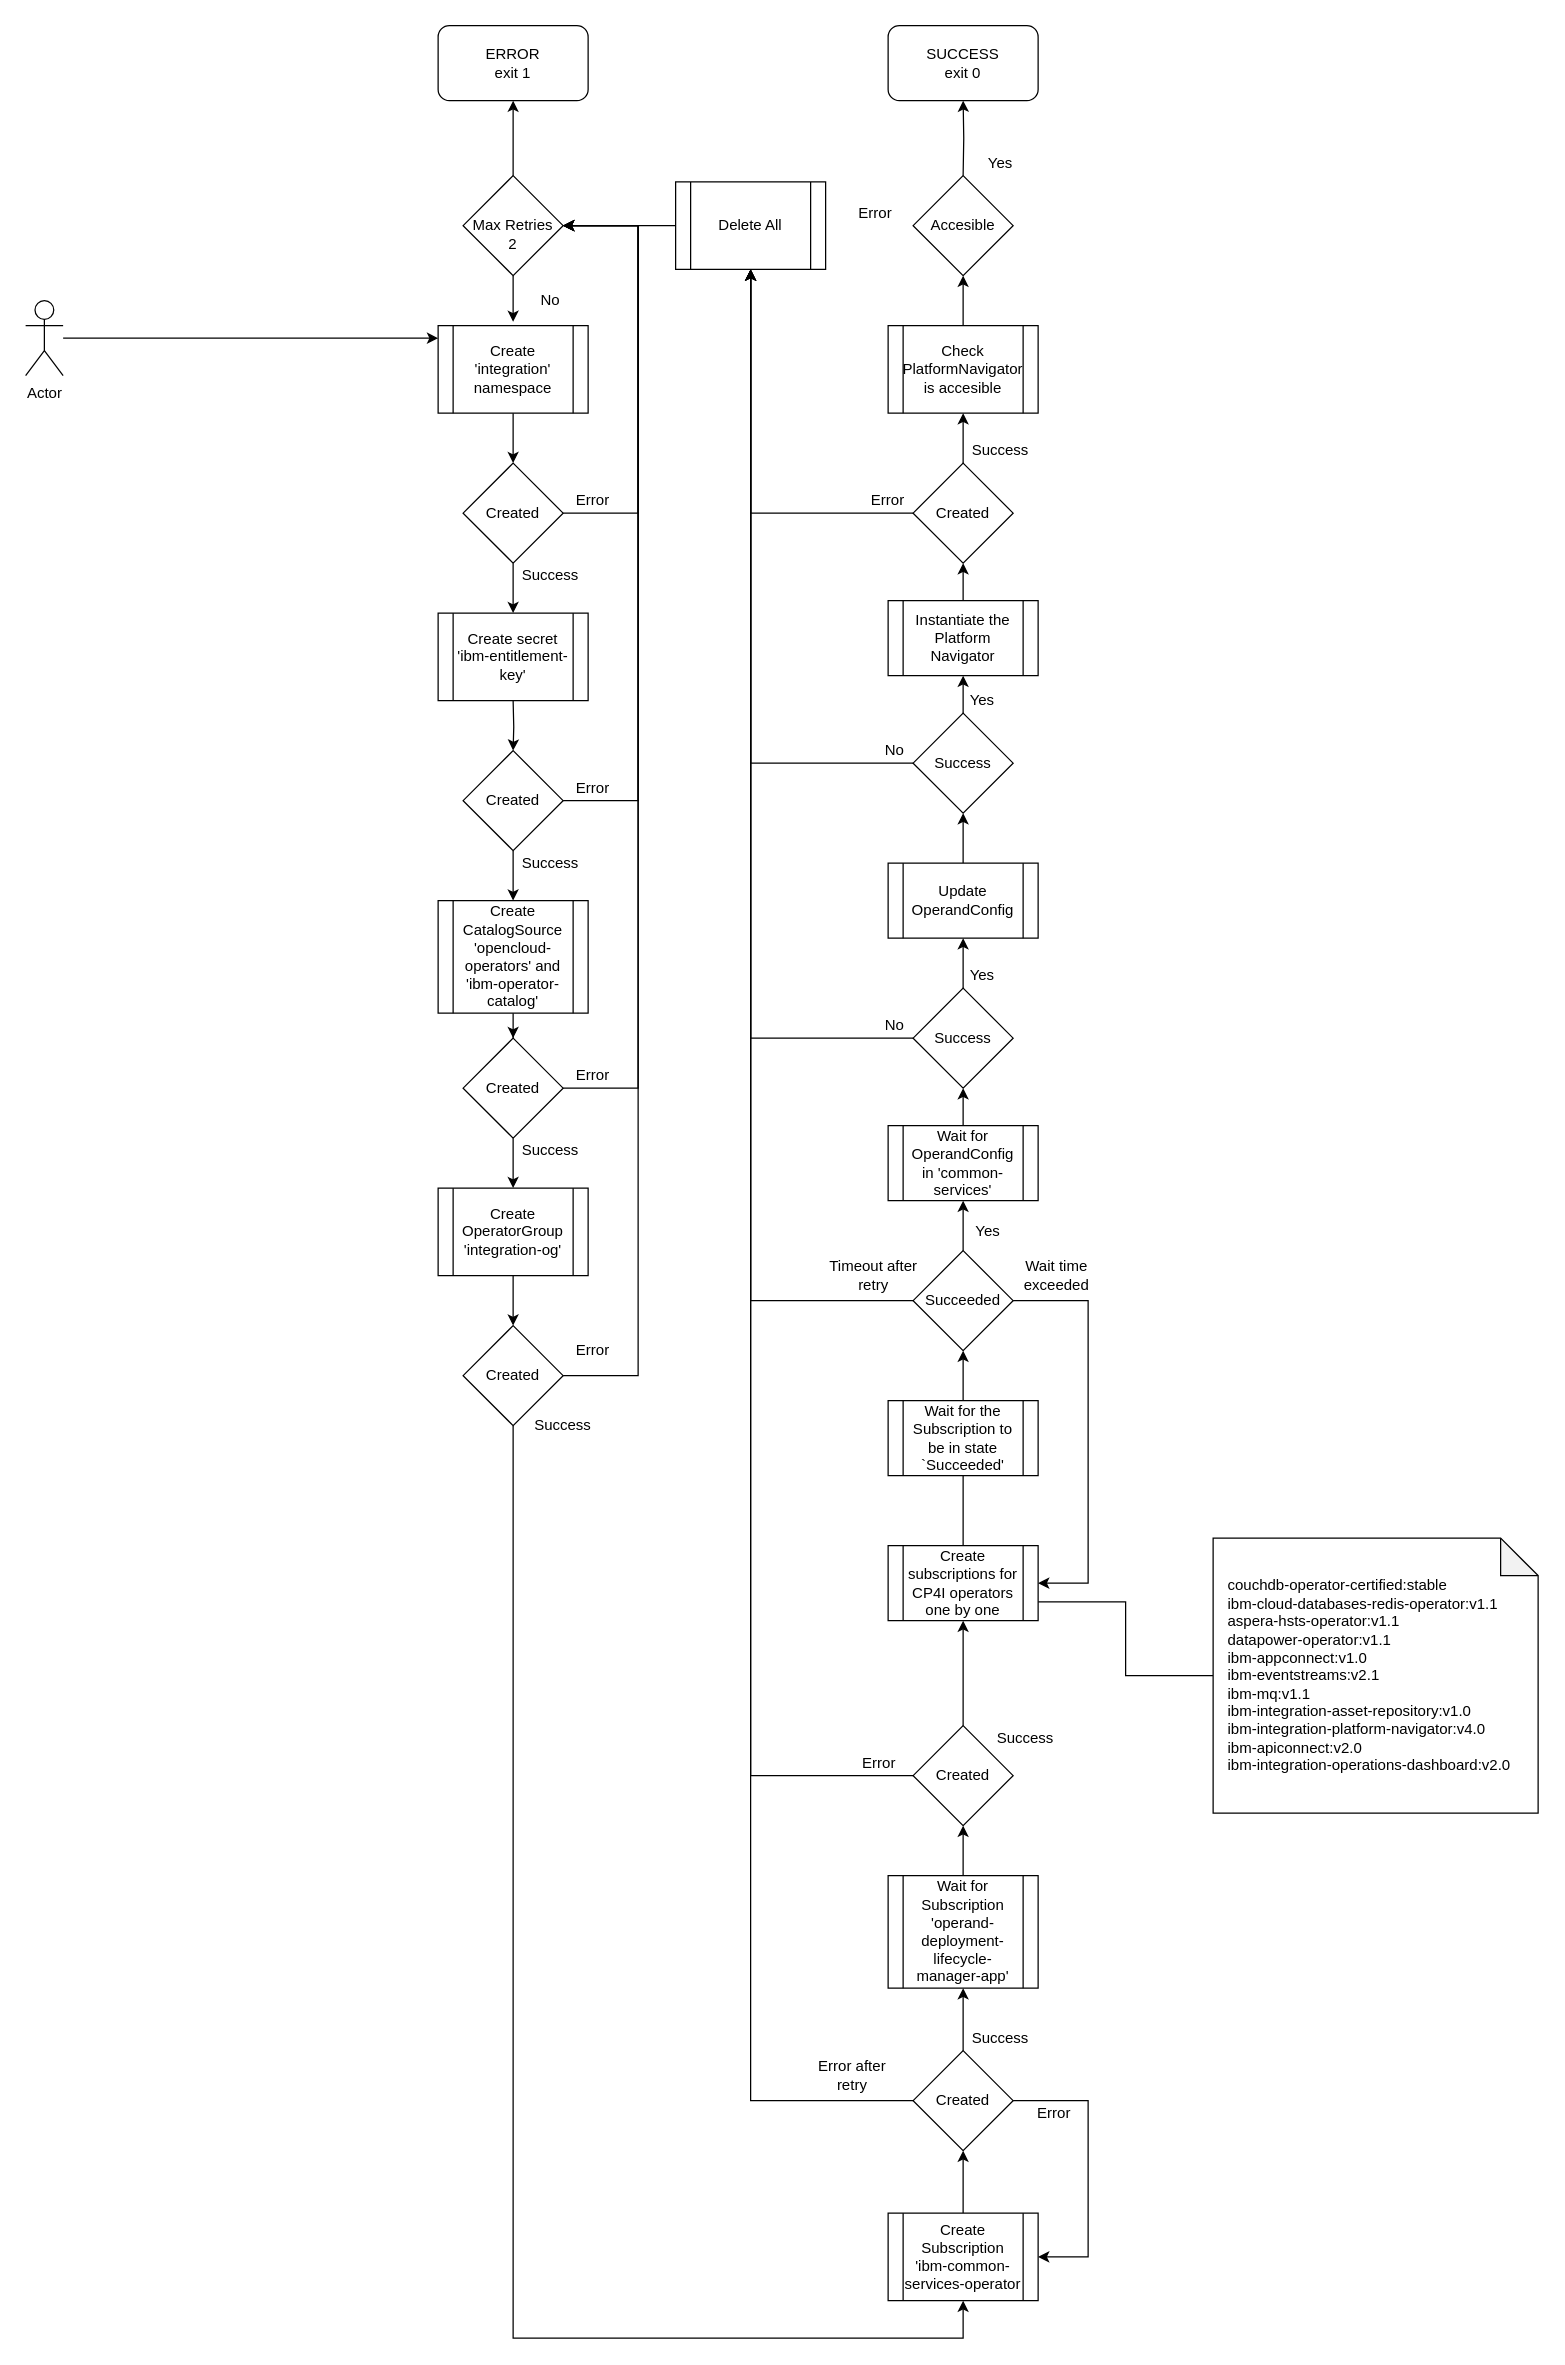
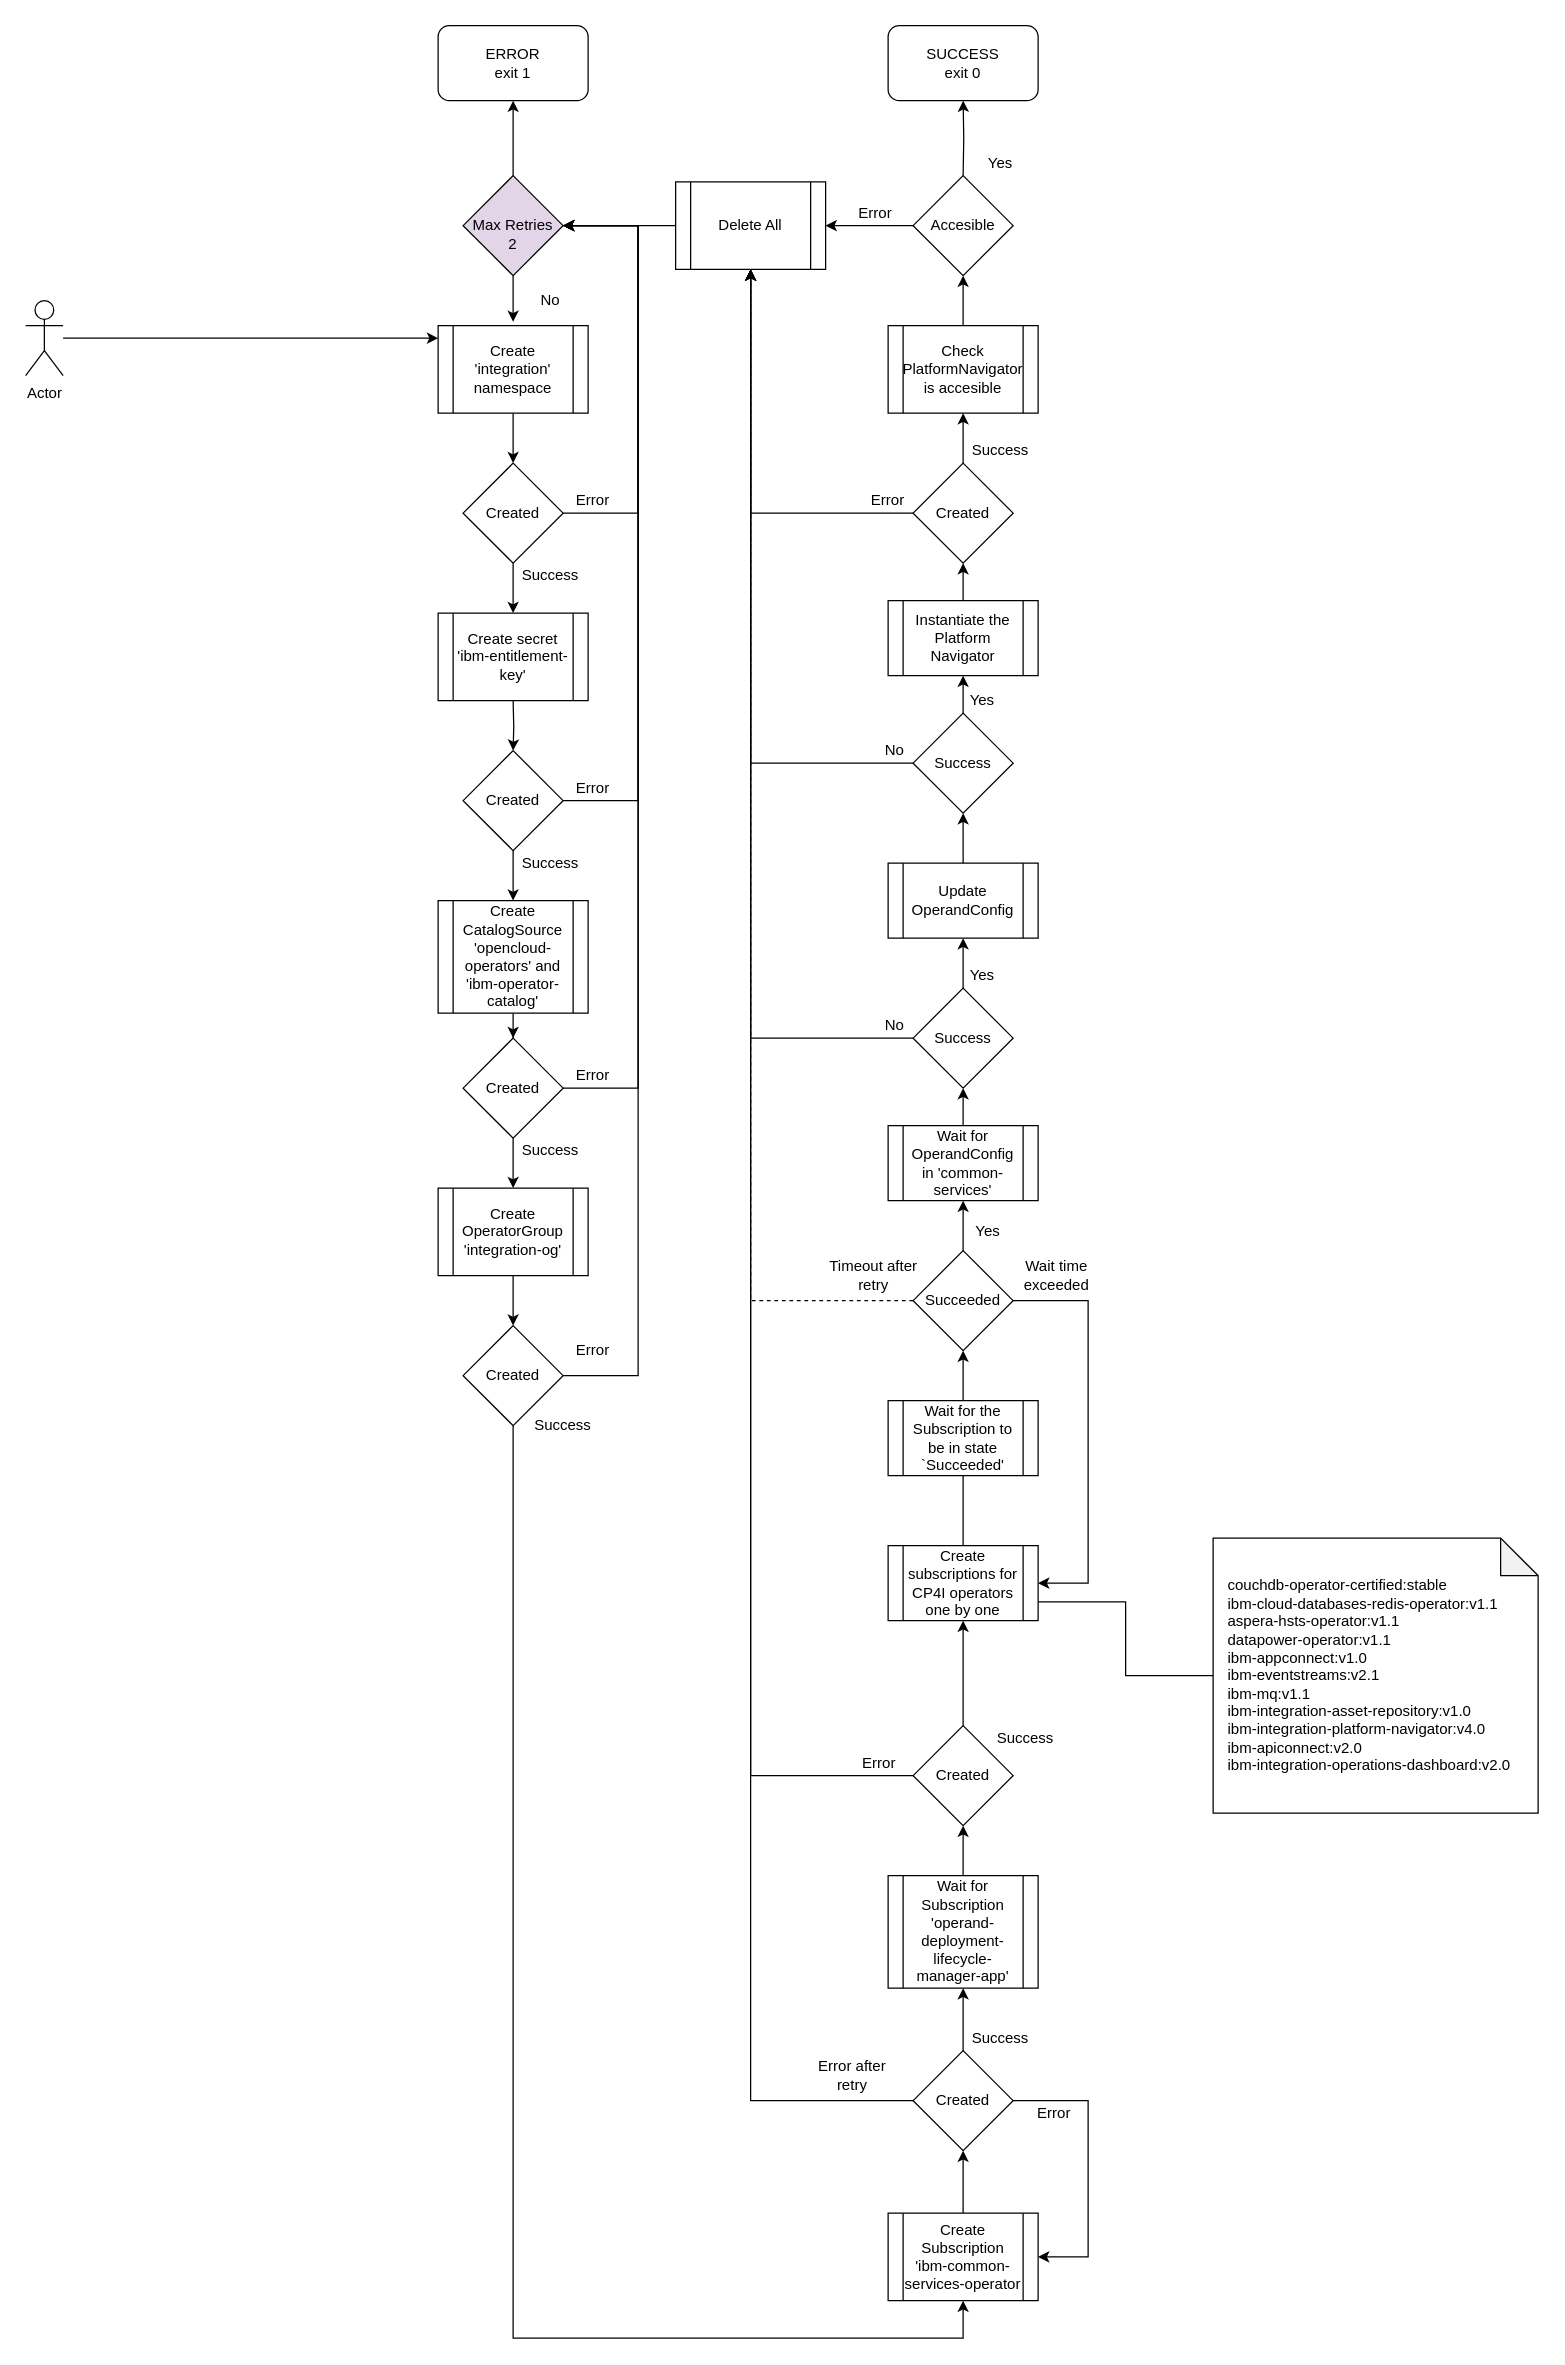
(513, 226) -> (513, 226)
none -> (874, 226)
(832, 1301) -> (832, 1301)
